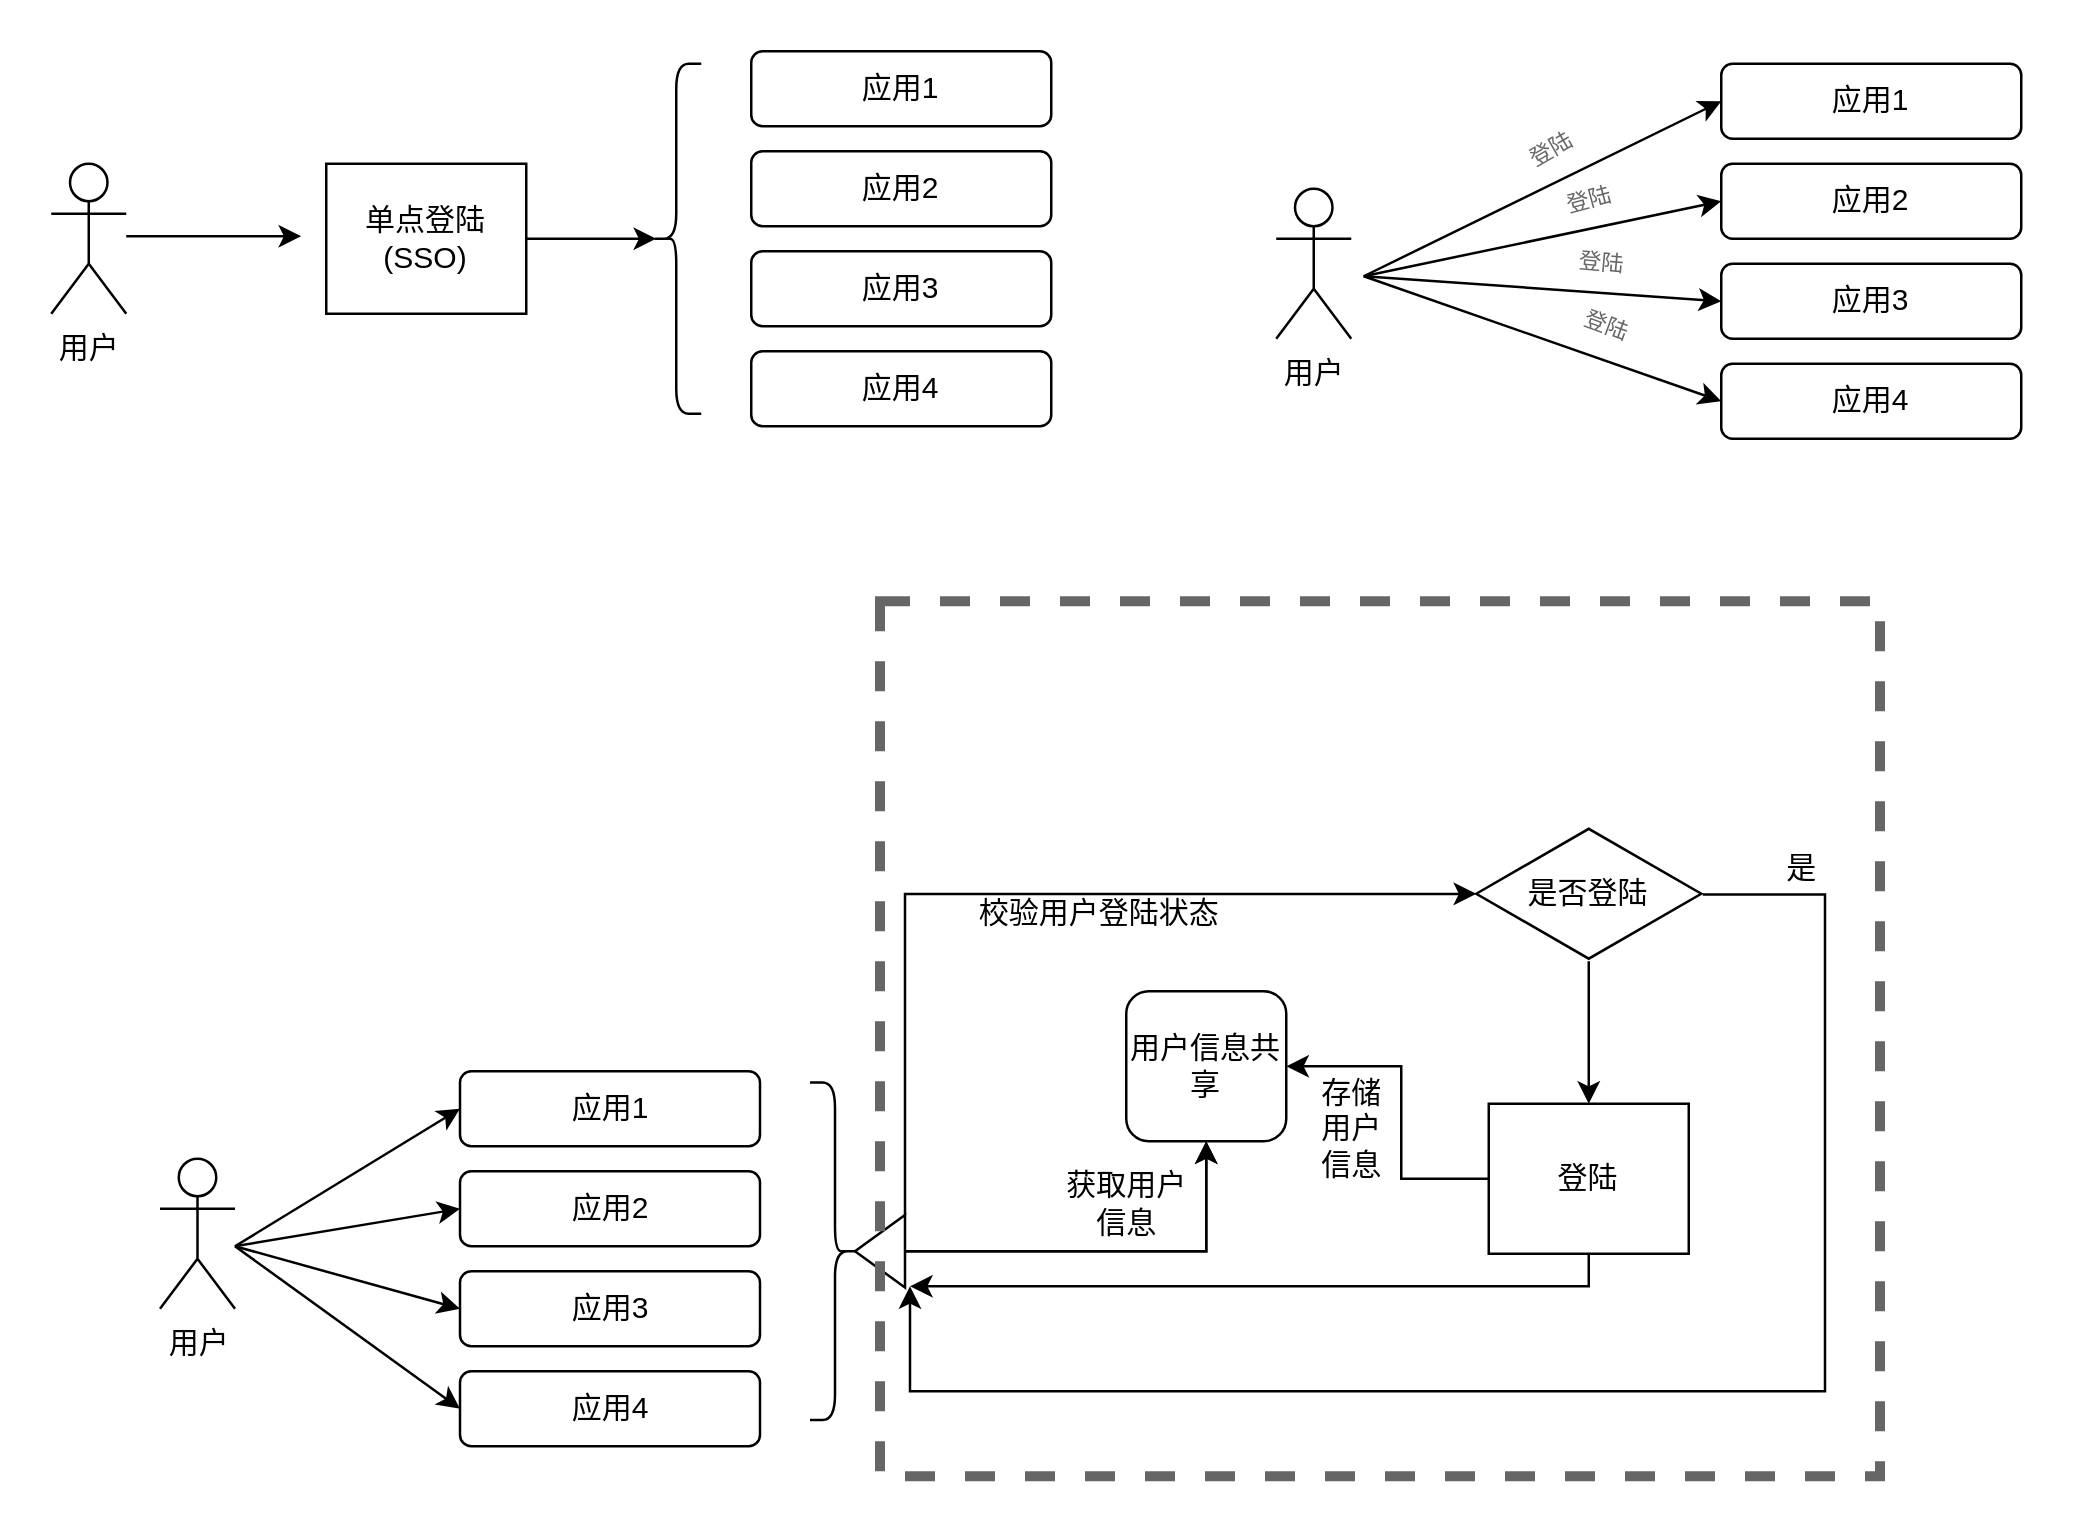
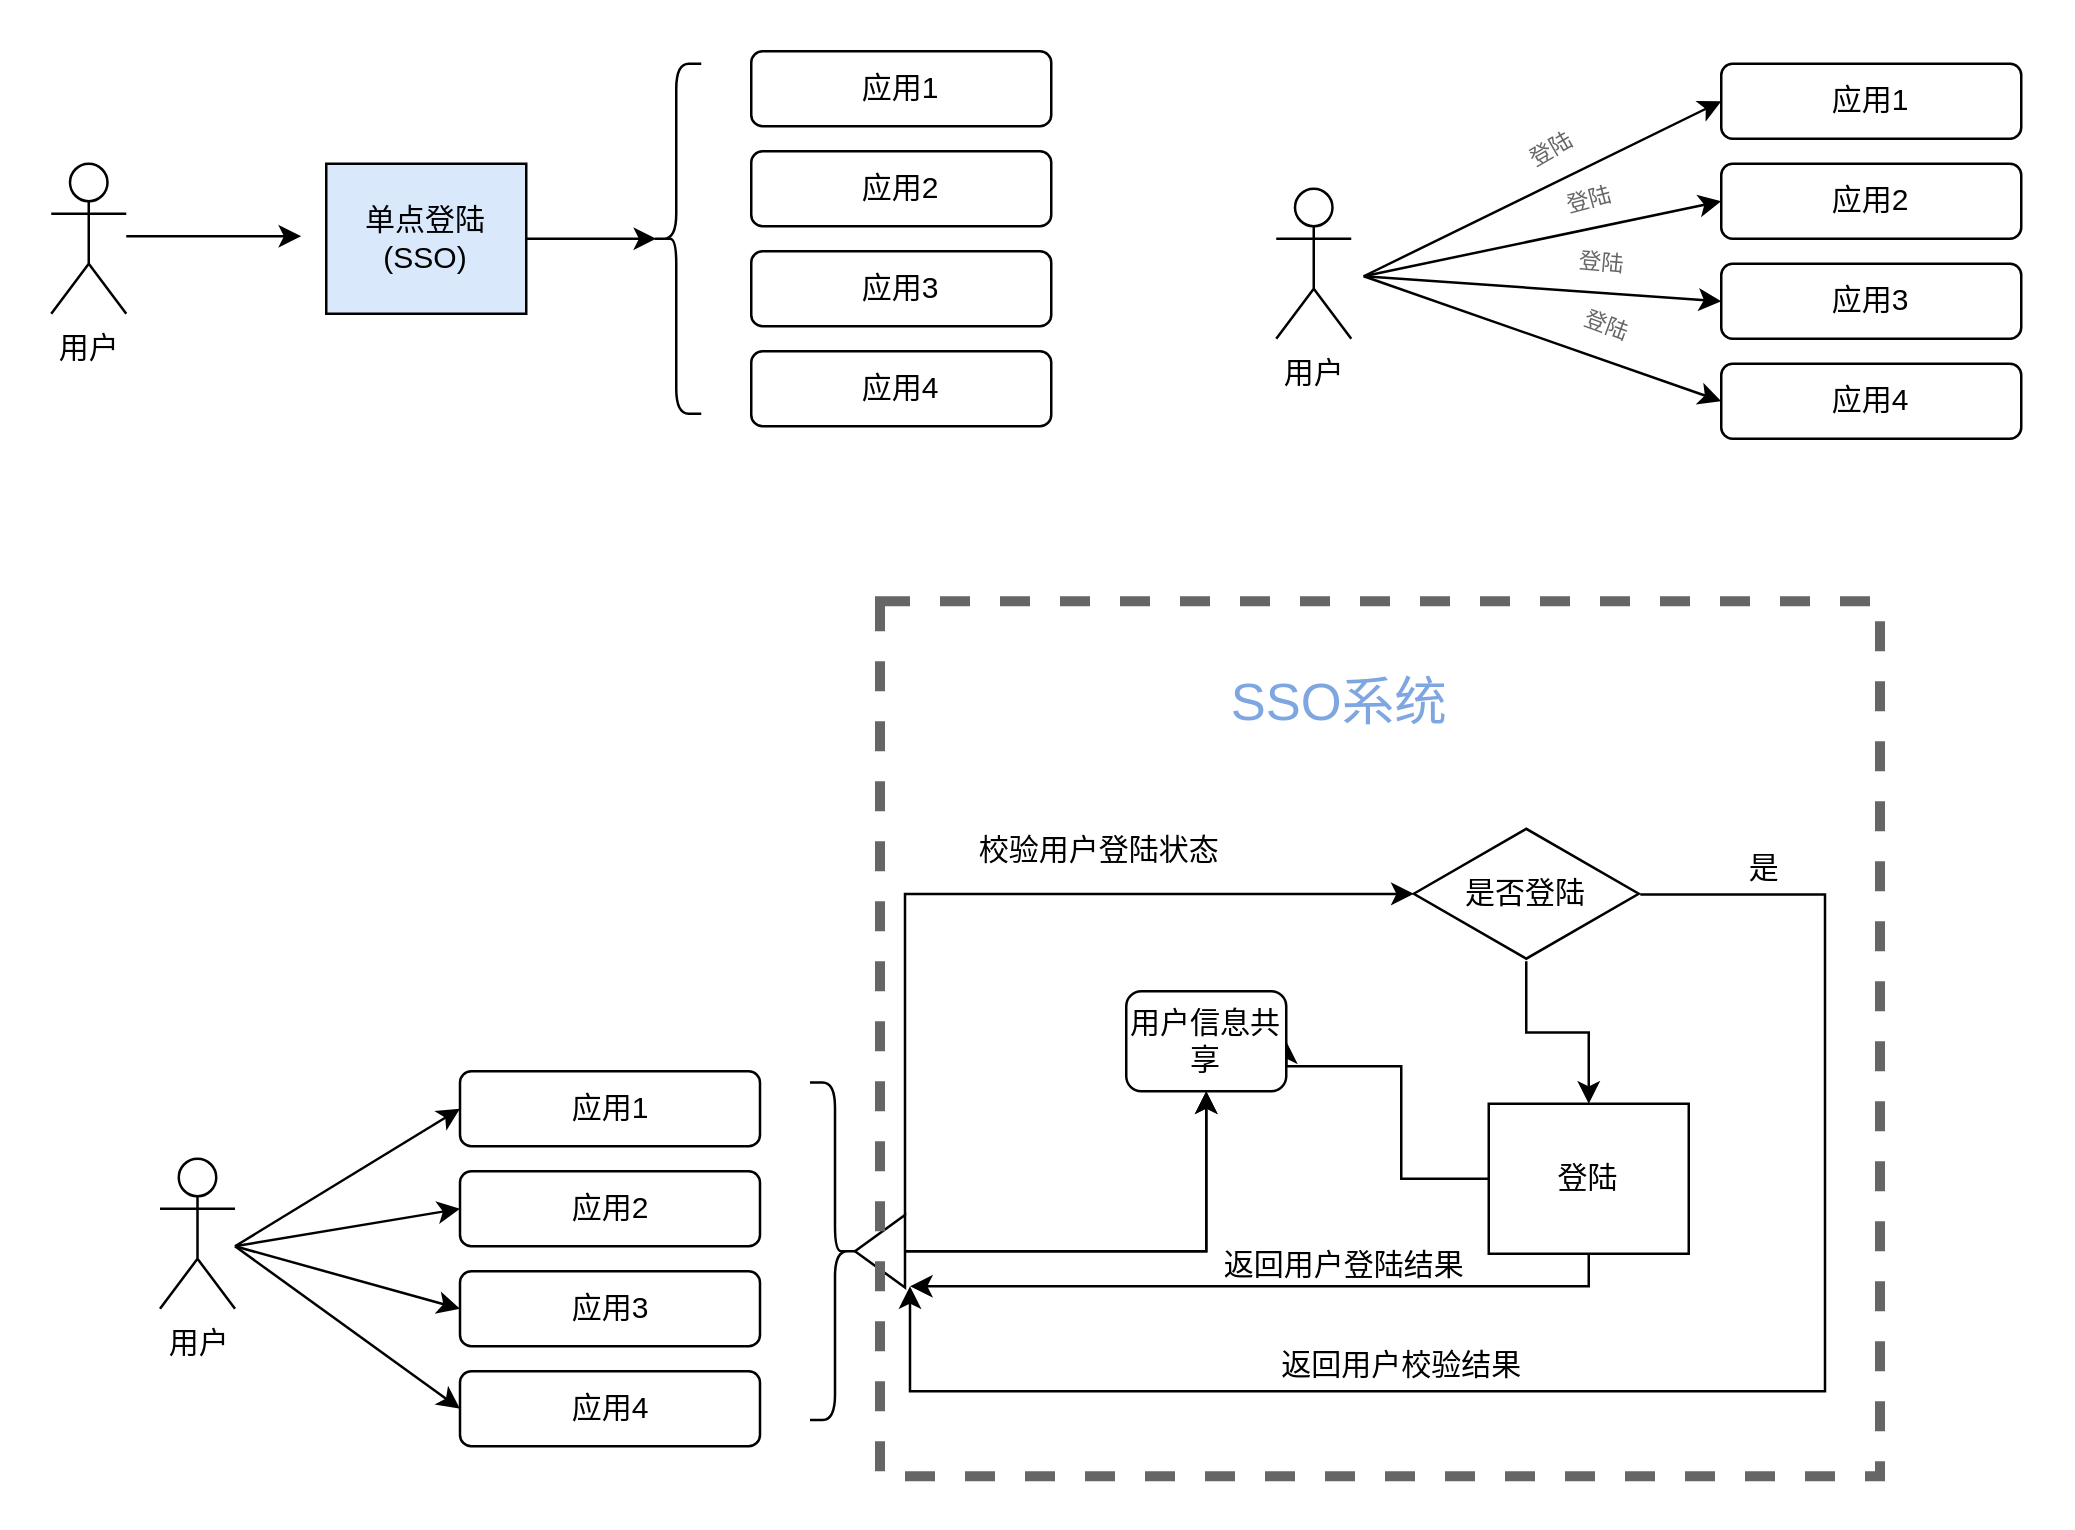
(426, 239) -> (426, 239)
none -> (1339, 701)
(1801, 869) -> (1764, 869)
(1589, 894) -> (1526, 894)
(1098, 914) -> (1098, 851)
(1206, 1066) -> (1206, 1041)
(1351, 1129) -> none
(1126, 1204) -> none
none -> (1344, 1266)
none -> (1401, 1366)
